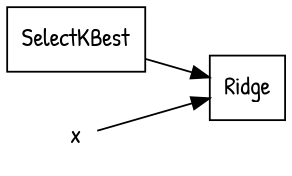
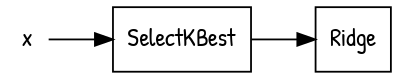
(145, 117) -> (72, 39)
